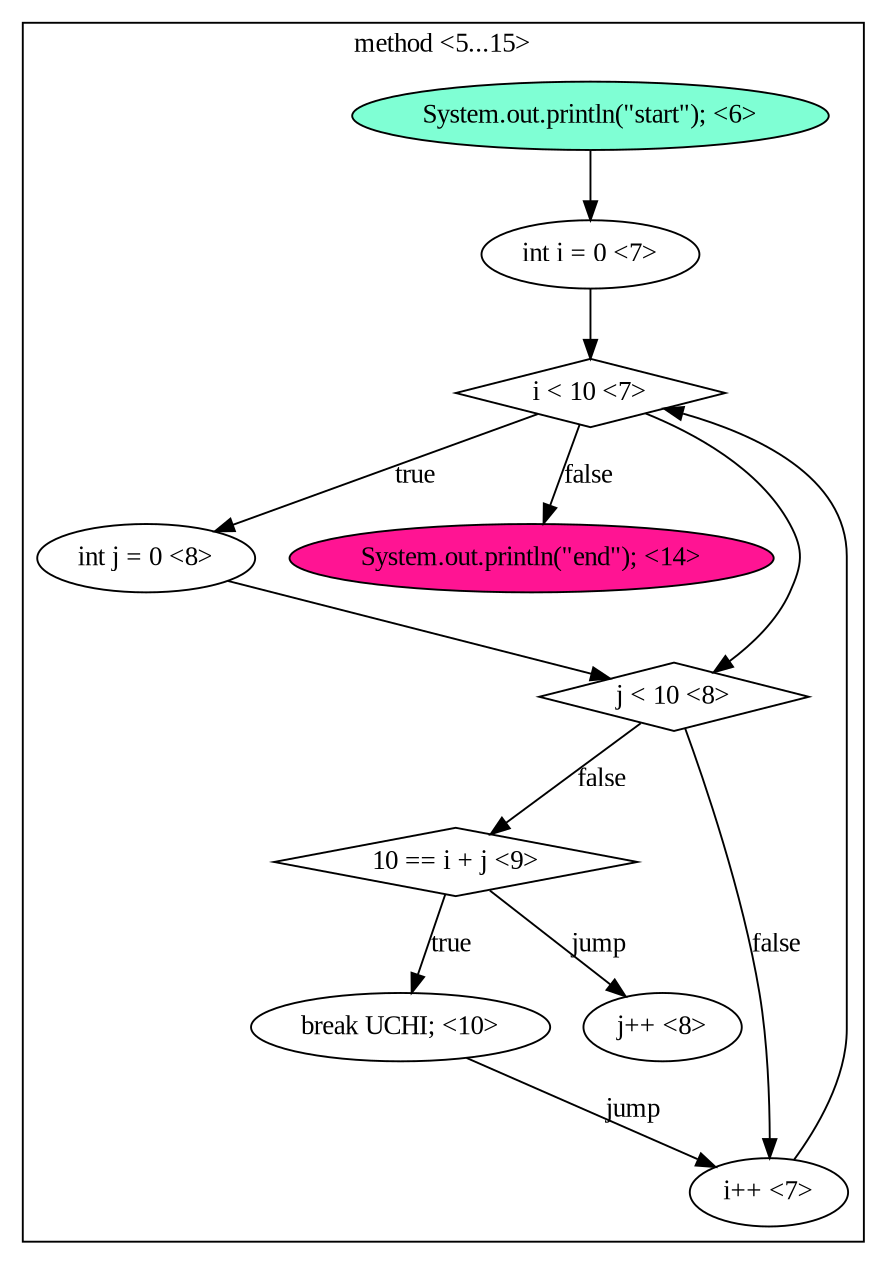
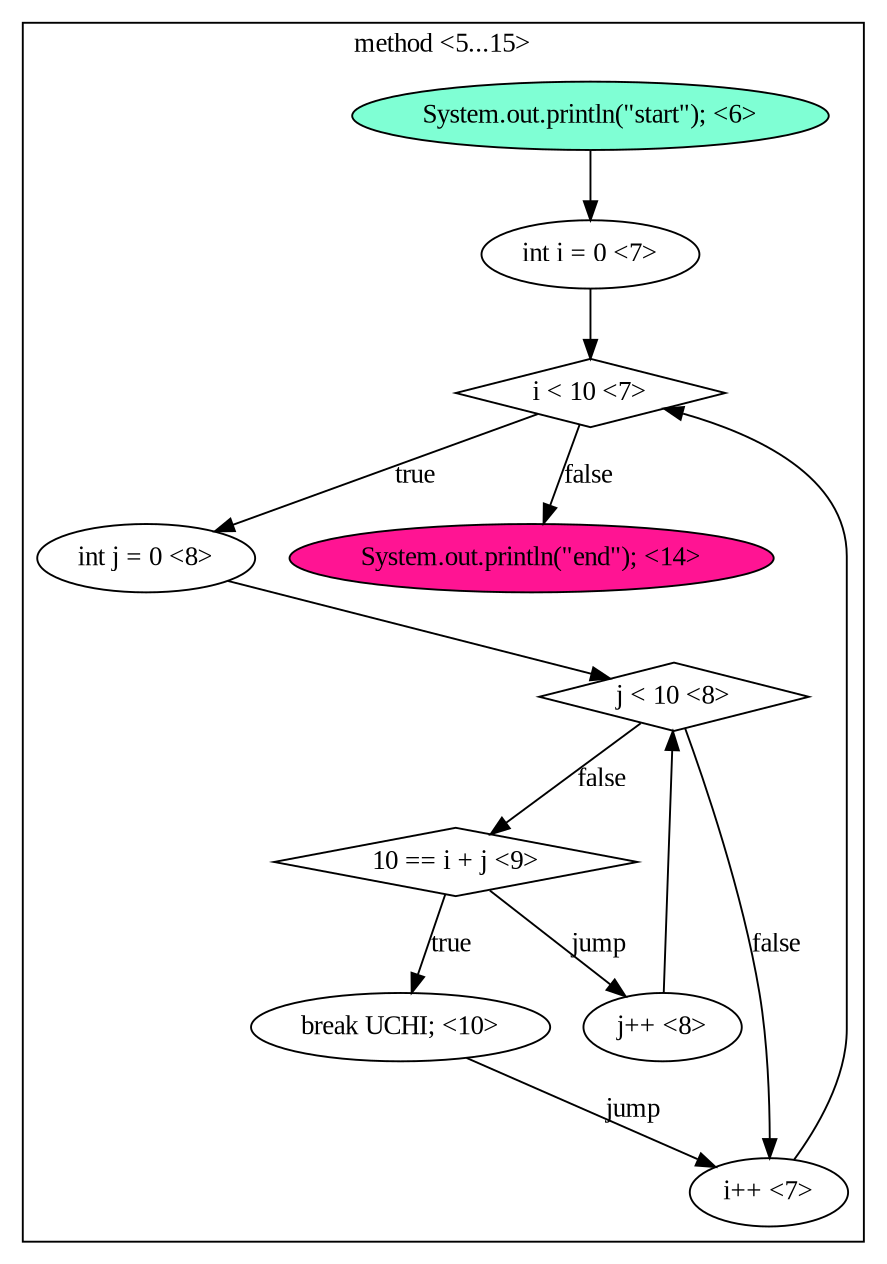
(784, 515) -> (668, 872)
